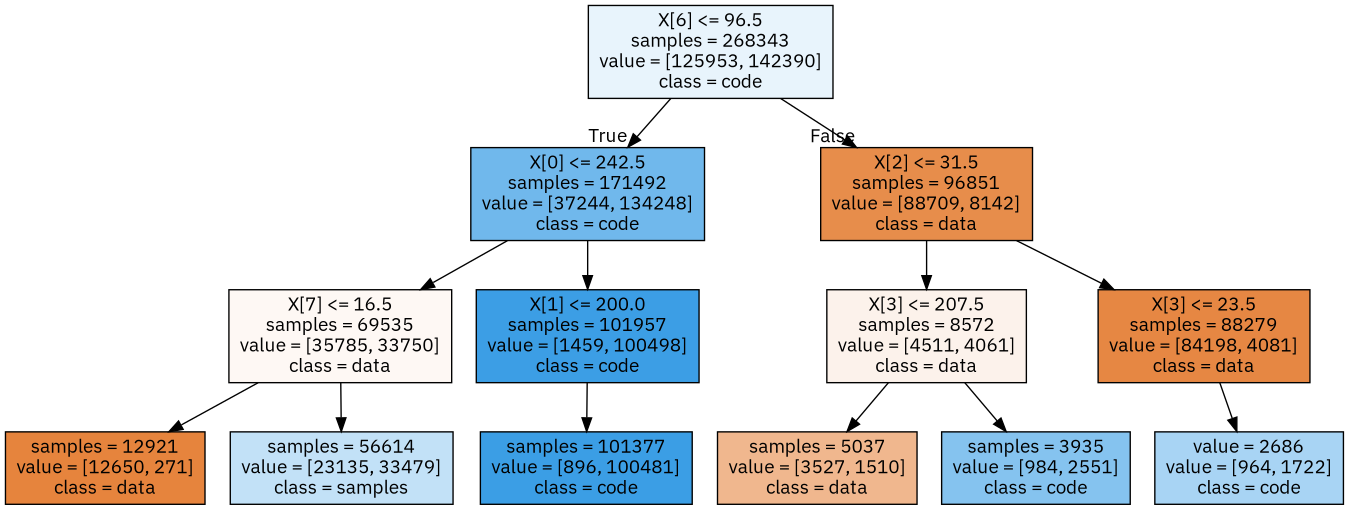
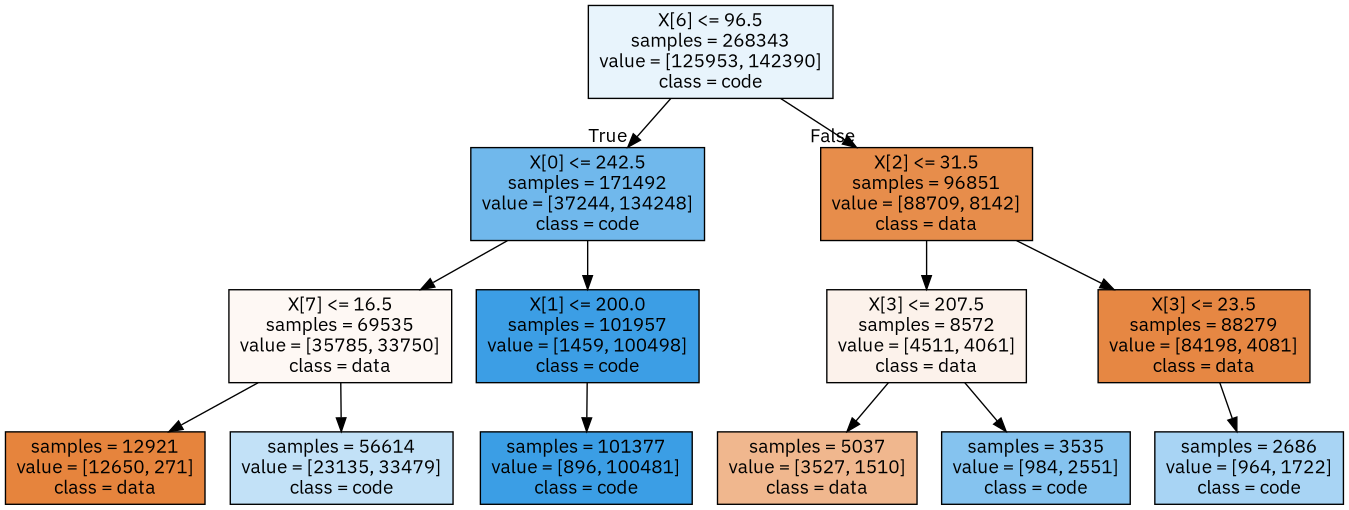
(342, 468) -> (342, 468)
(1036, 468) -> (1036, 468)
(1249, 468) -> (1249, 468)
